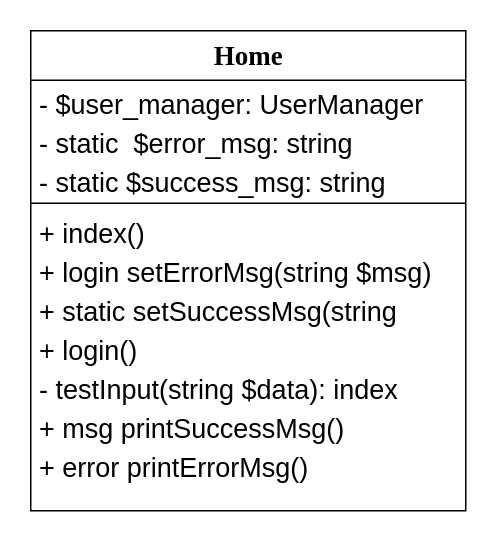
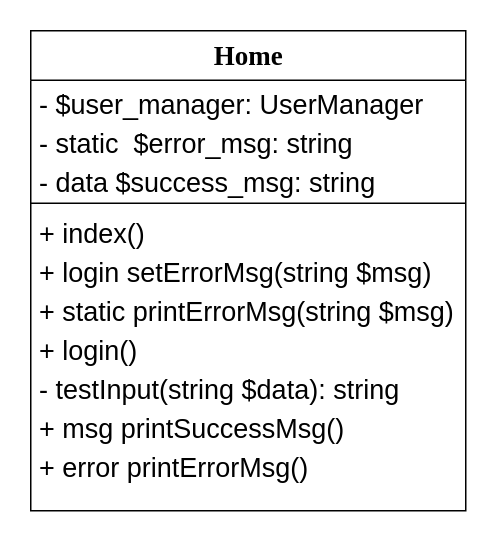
(172, 180) -> (164, 180)
(204, 309) -> (202, 309)
(187, 387) -> (192, 387)
